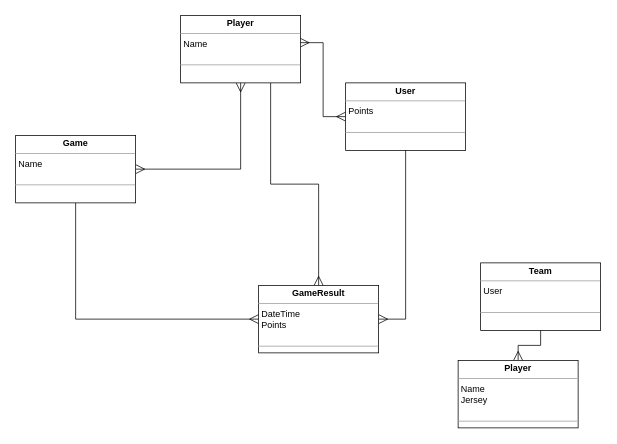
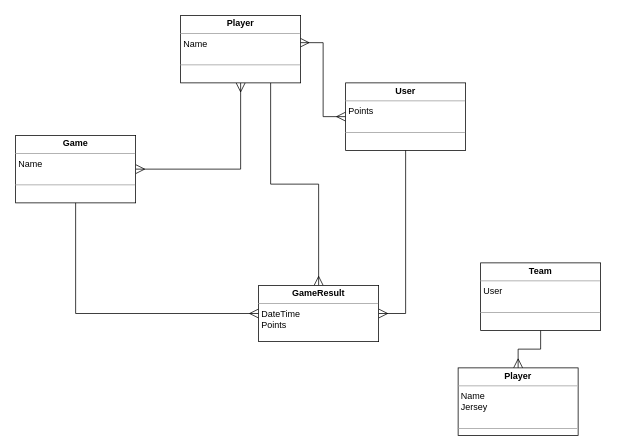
(318, 319) -> (318, 314)
(518, 394) -> (518, 402)
